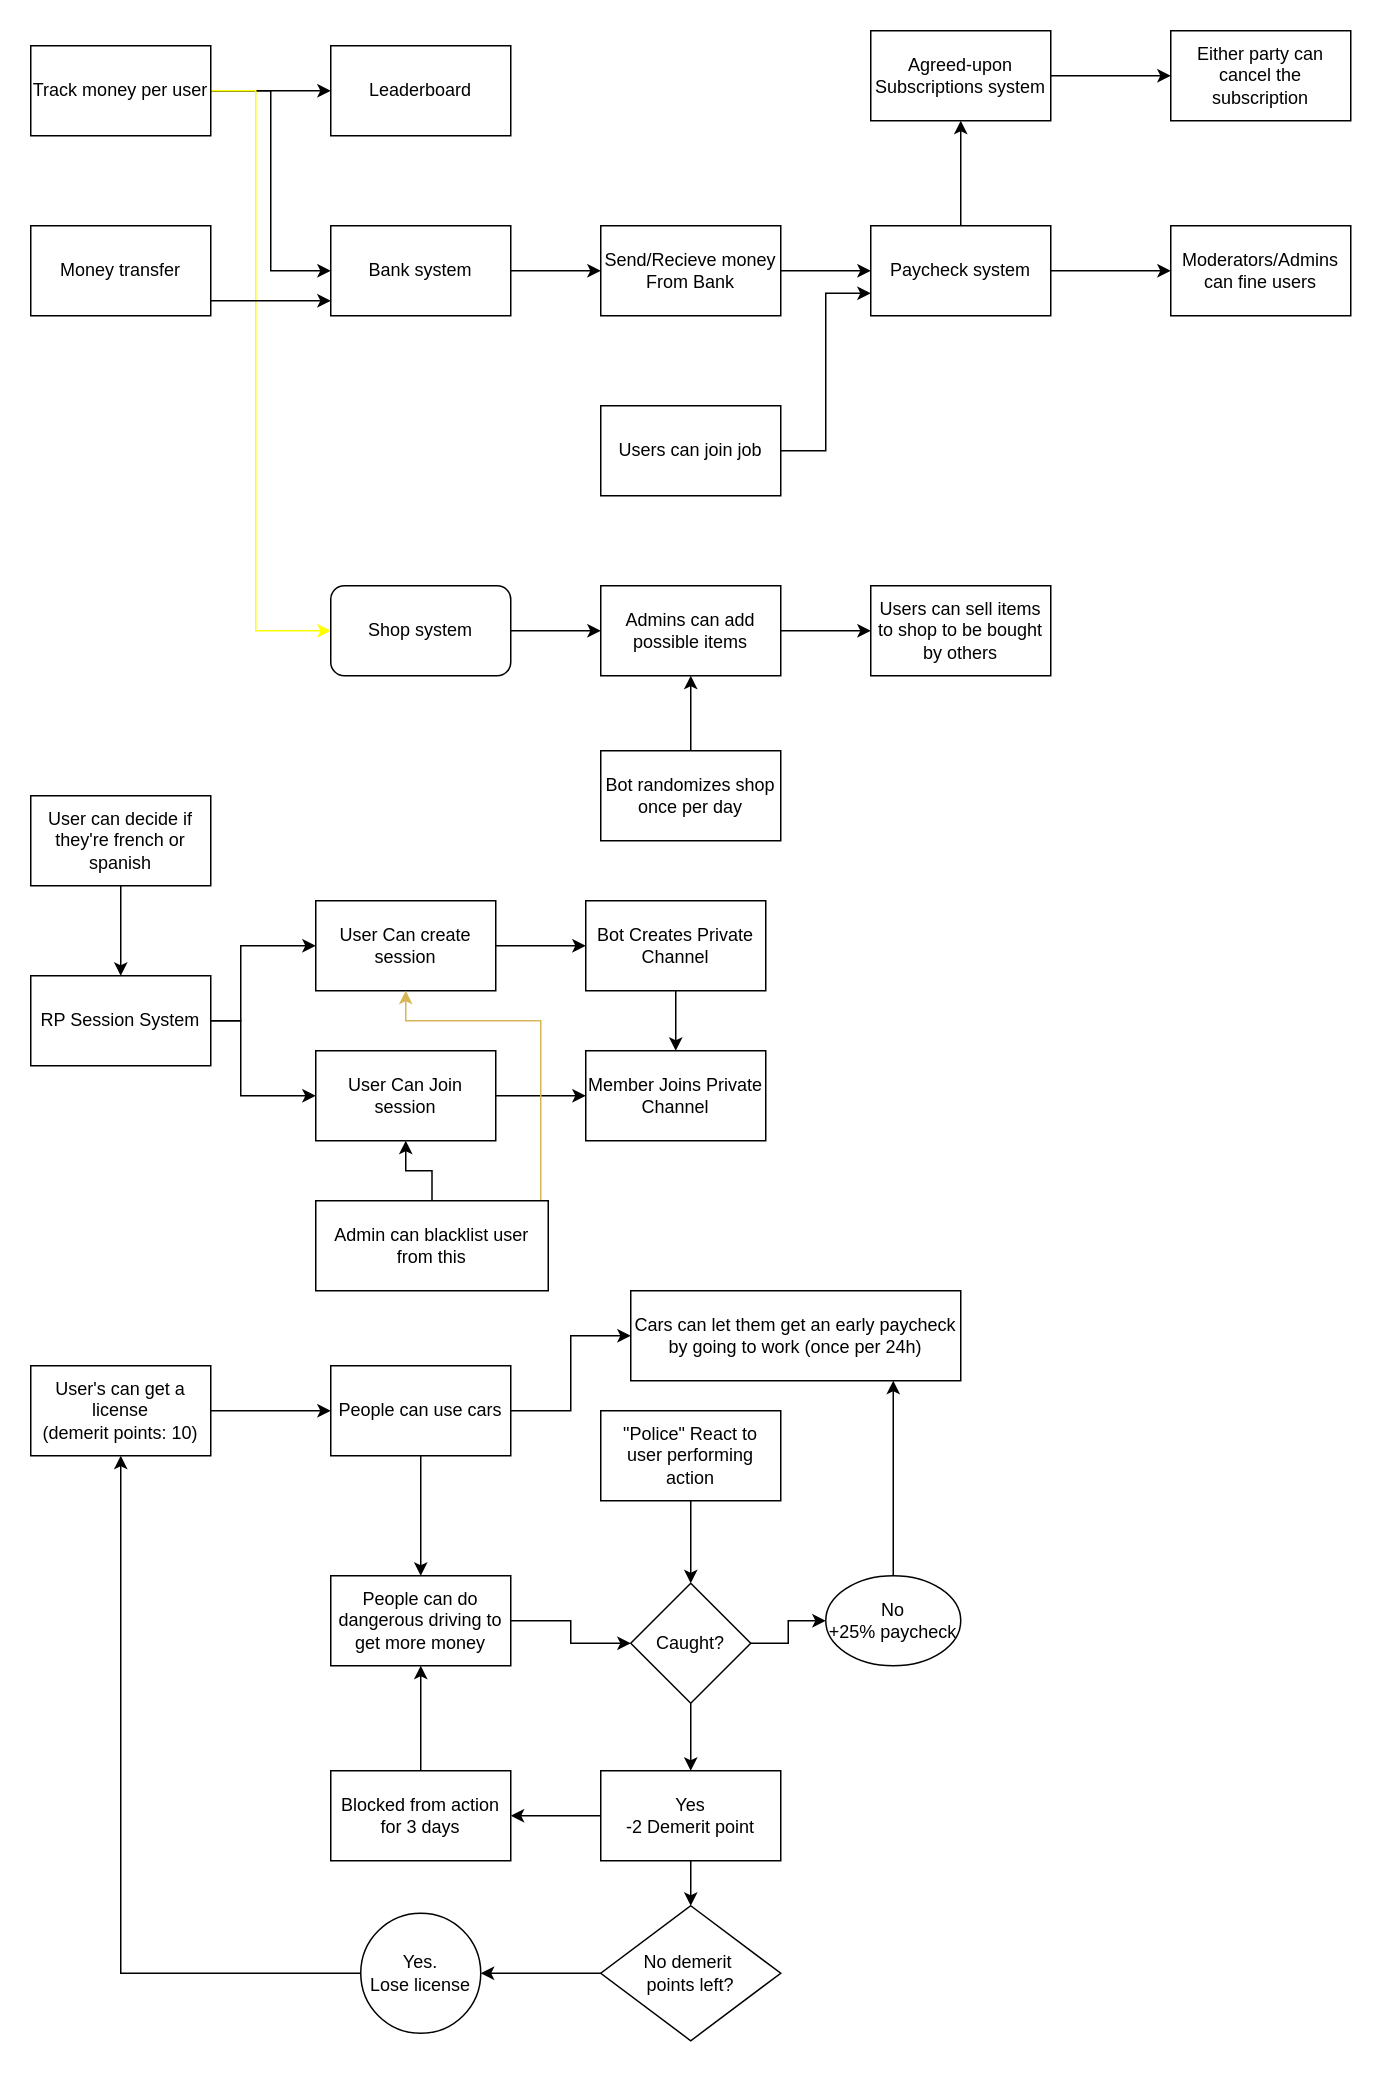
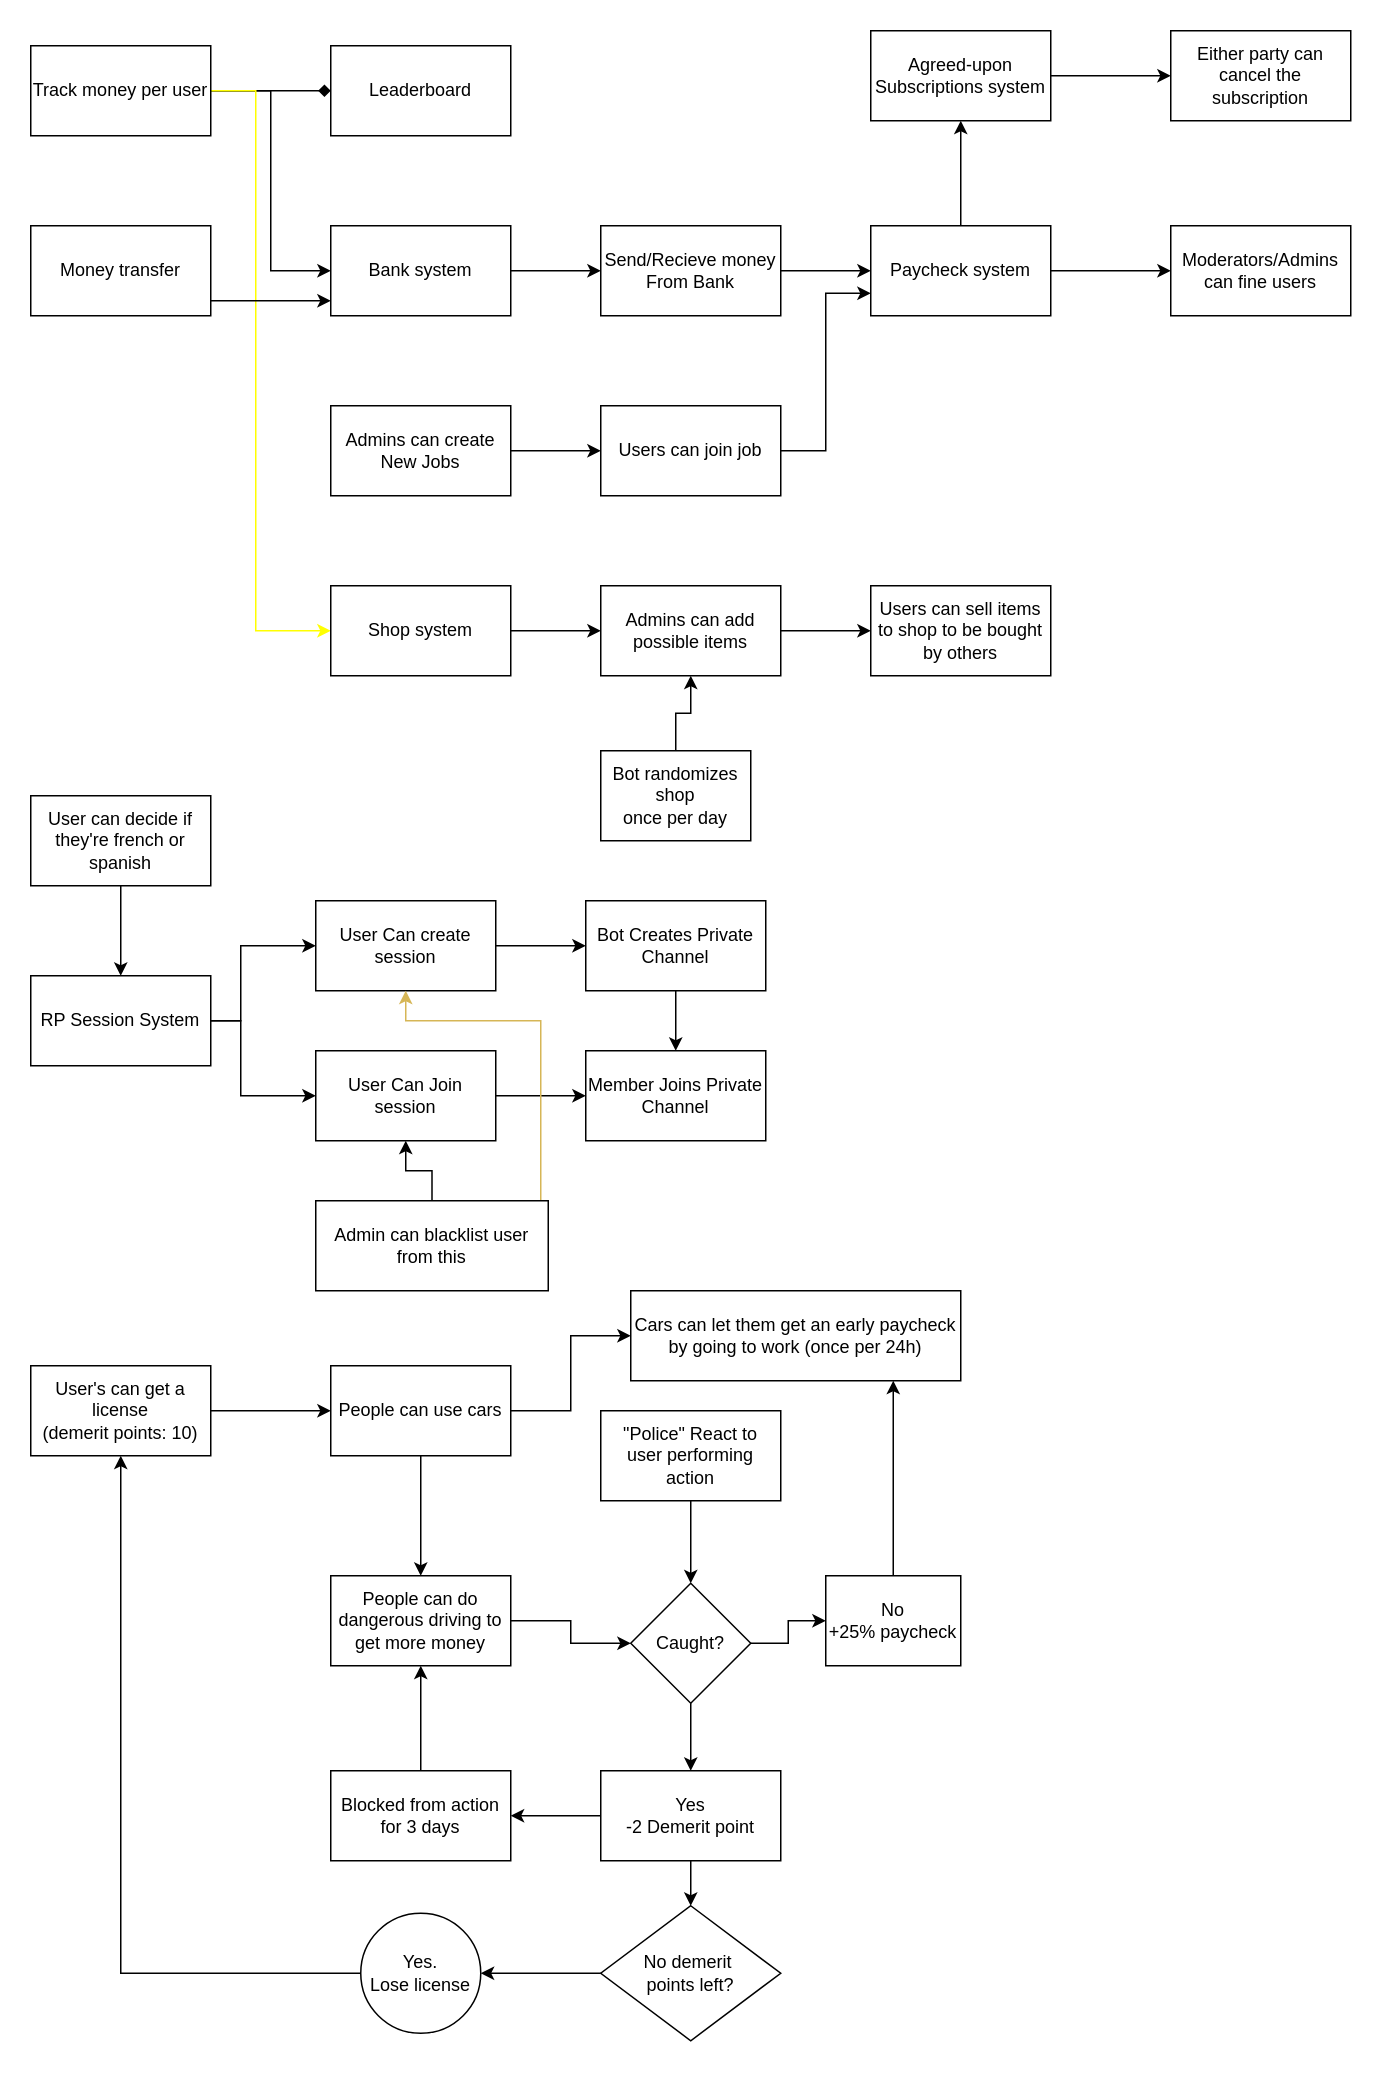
(319, 91) -> (318, 91)
none -> (421, 451)
none -> (551, 451)
(421, 631) -> (421, 631)
(691, 796) -> (676, 796)
(893, 1621) -> (893, 1621)
